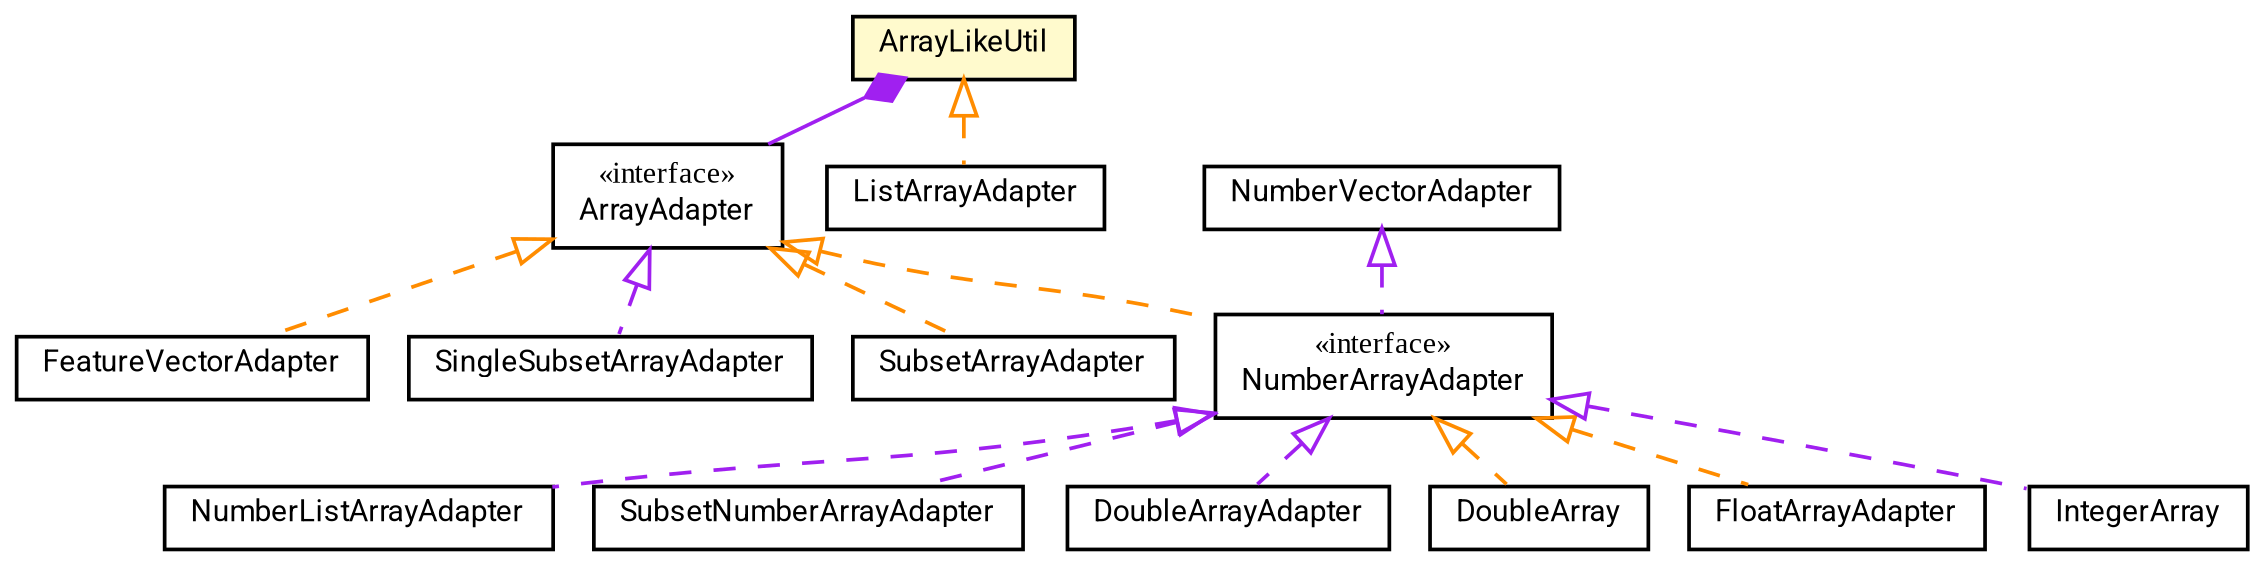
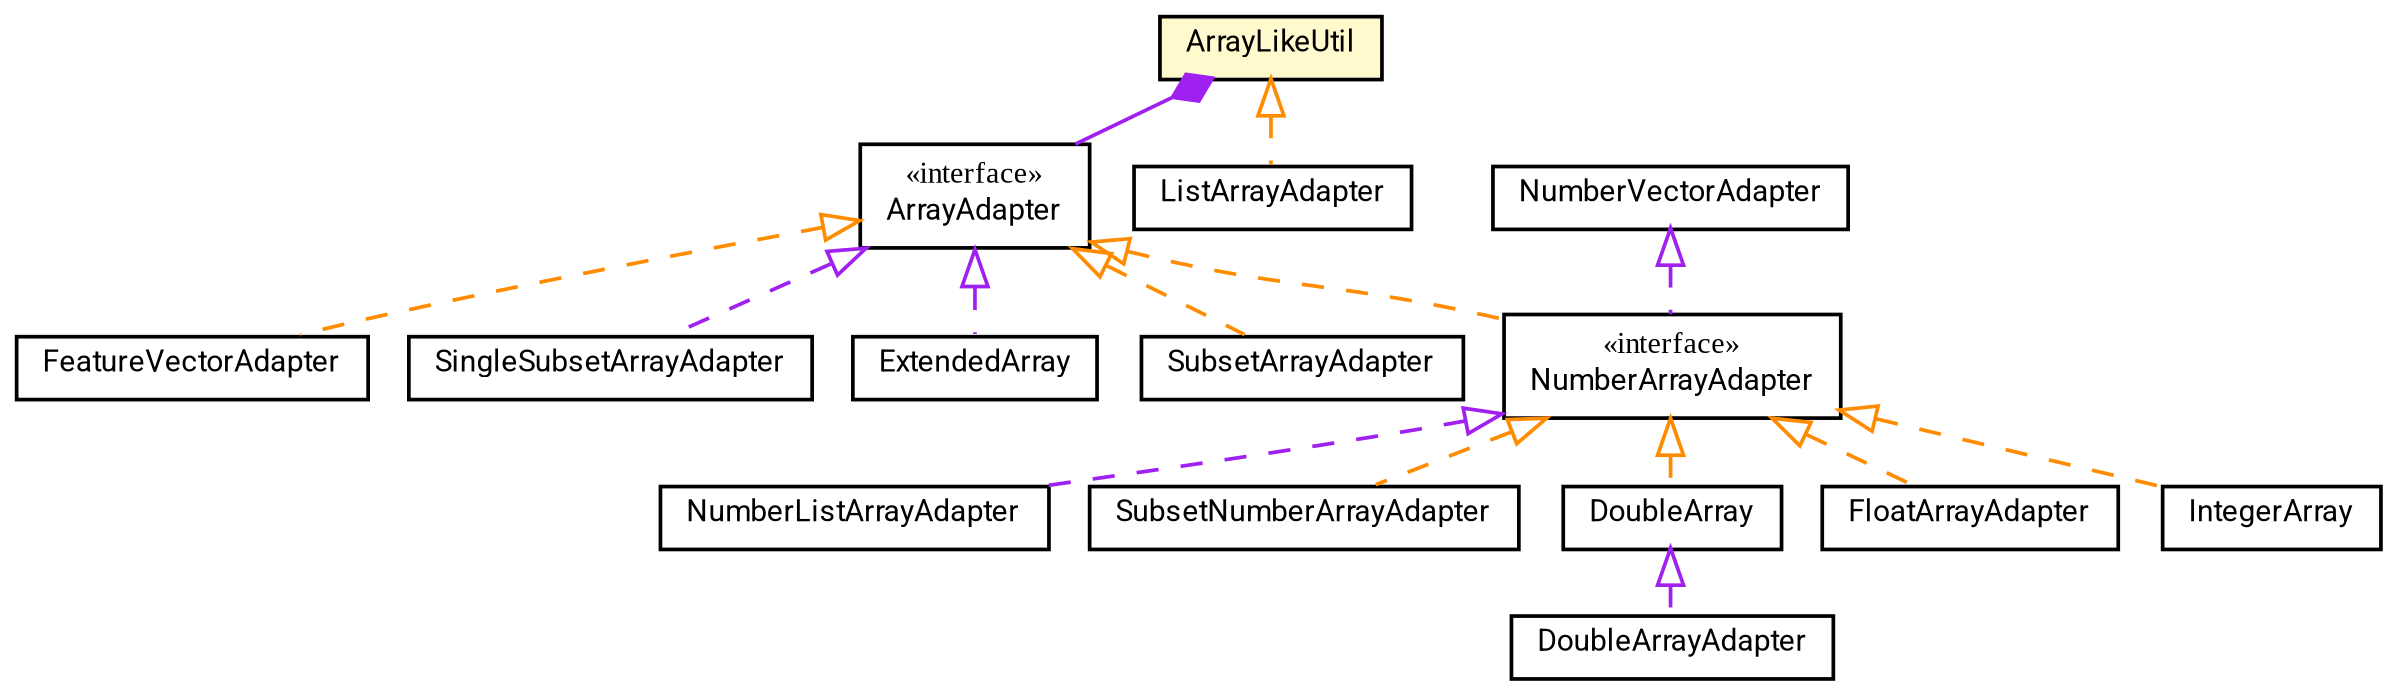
none -> (975, 366)
(1807, 446) -> (2018, 453)
(1050, 454) -> (1443, 458)
(1279, 464) -> (1671, 600)
